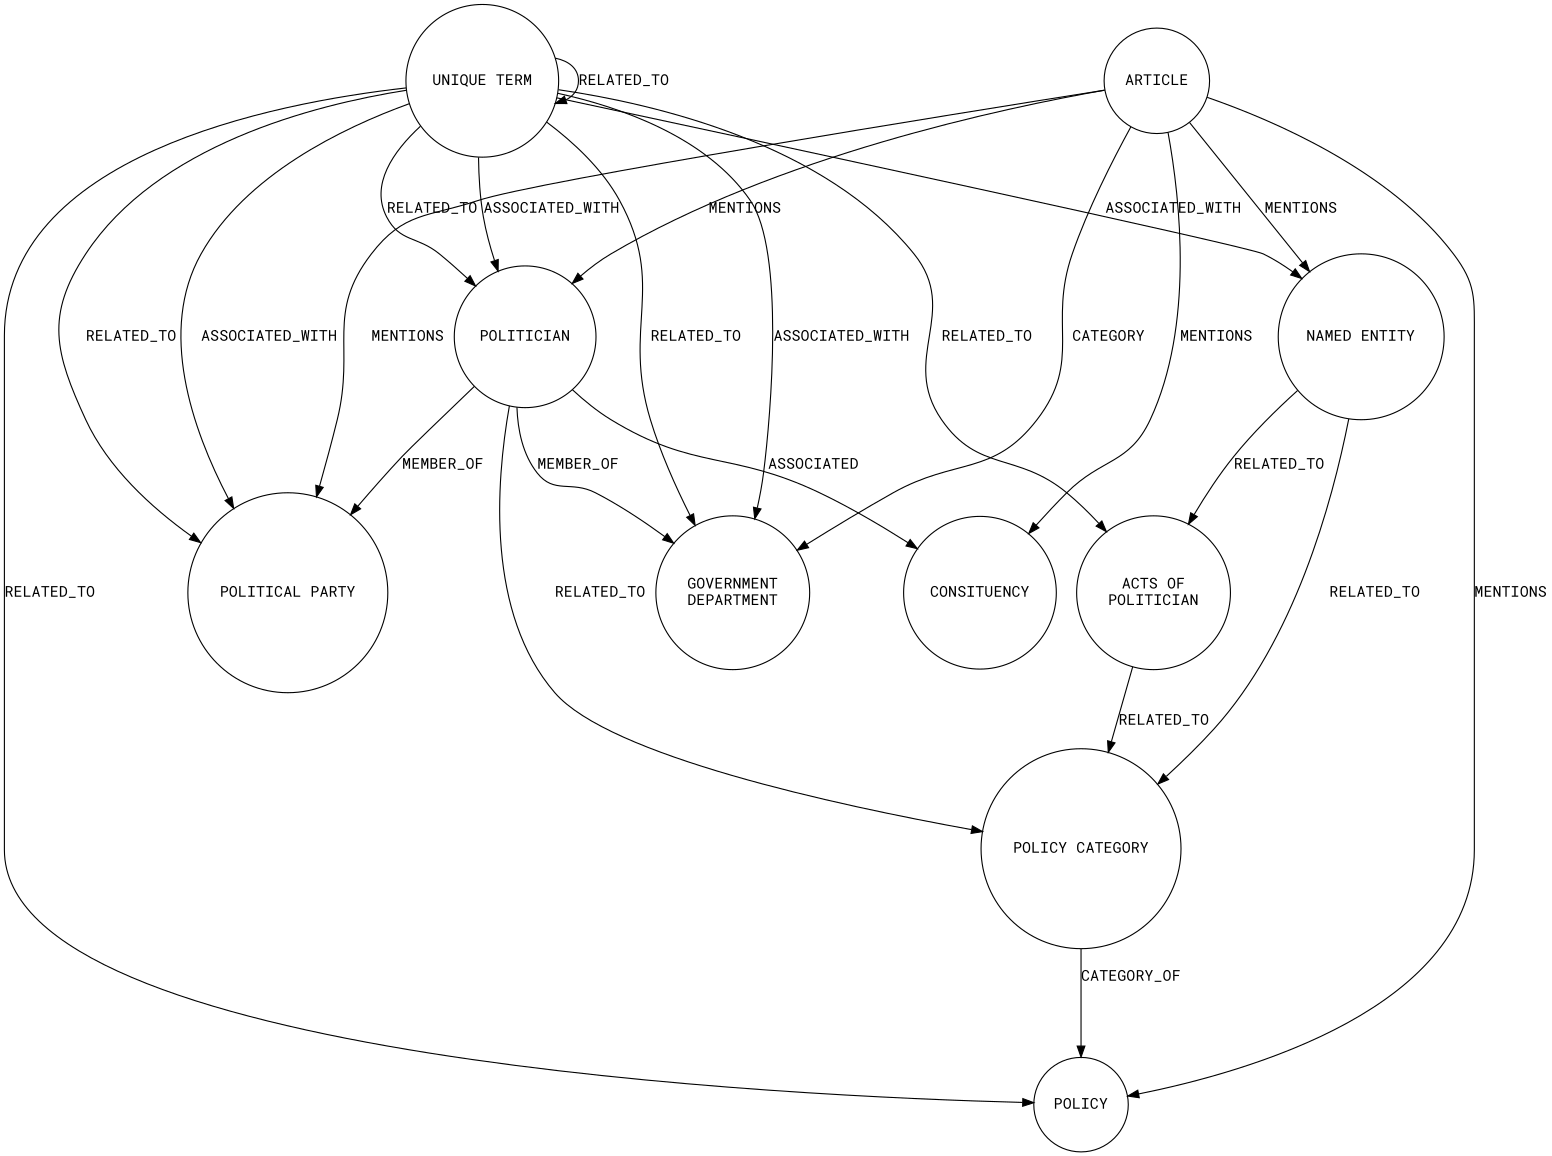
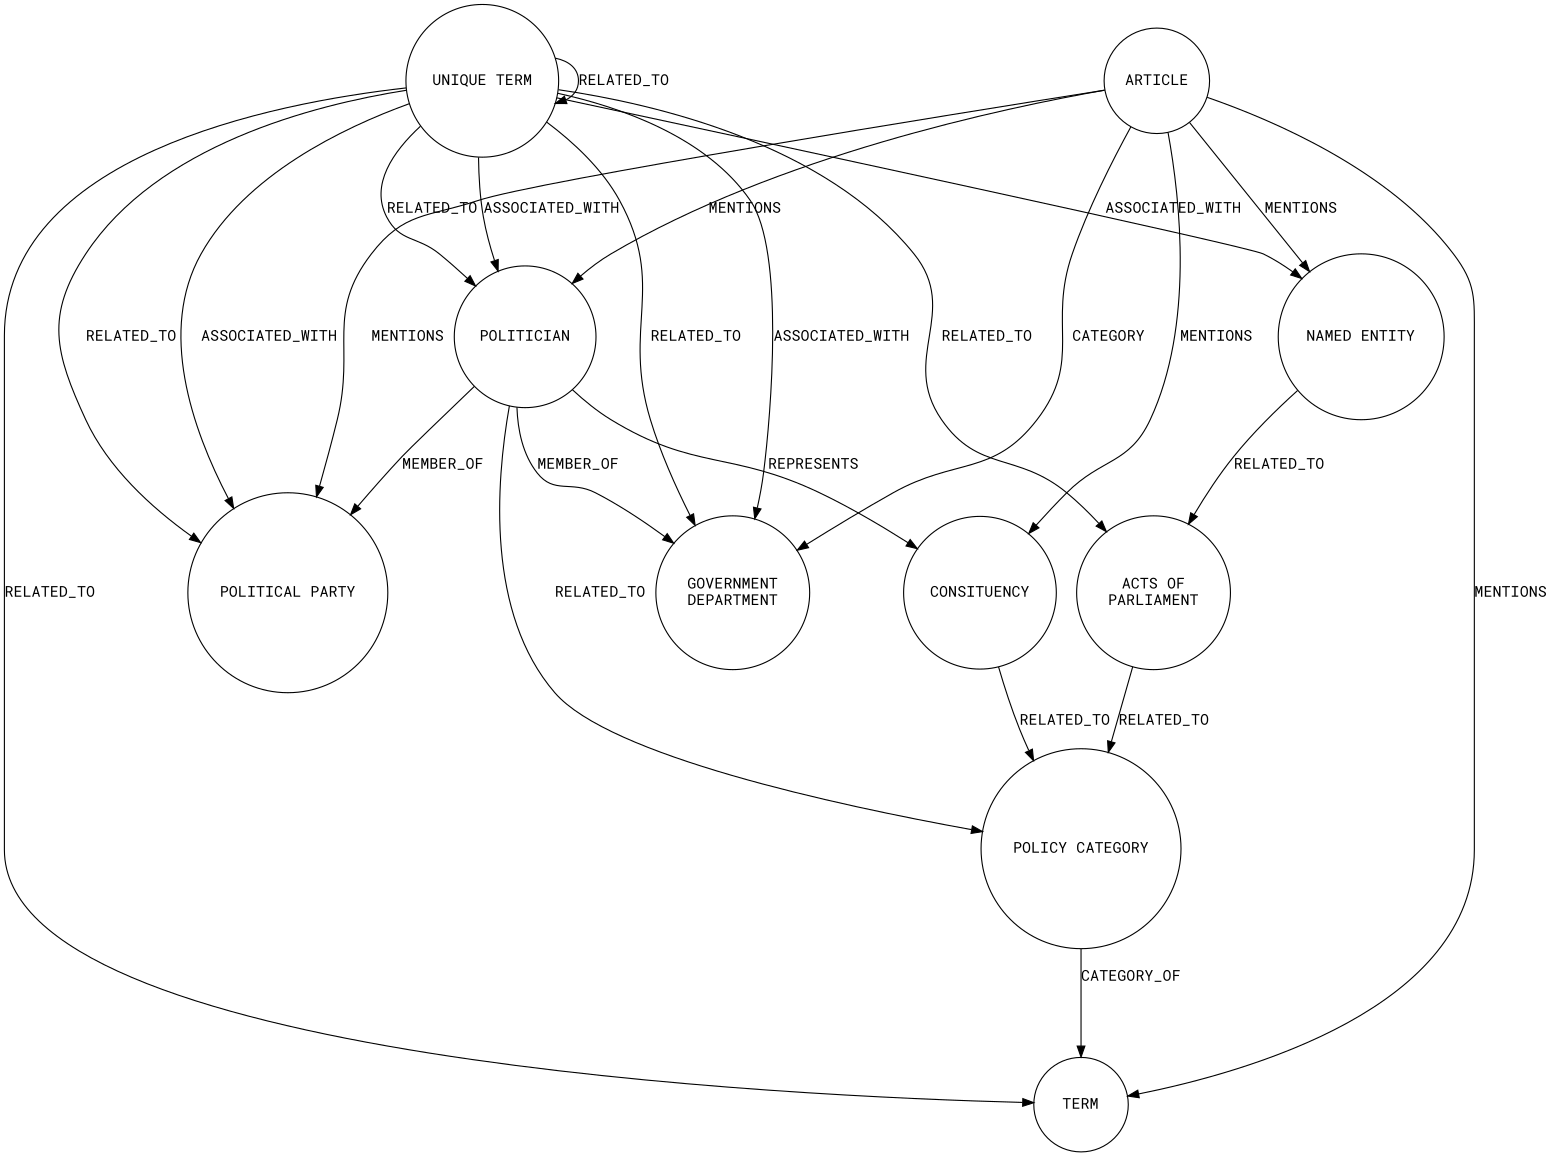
(814, 465) -> (814, 465)
(1154, 593) -> (1154, 593)
(1288, 614) -> (1012, 709)
(1081, 1105) -> (1081, 1105)
